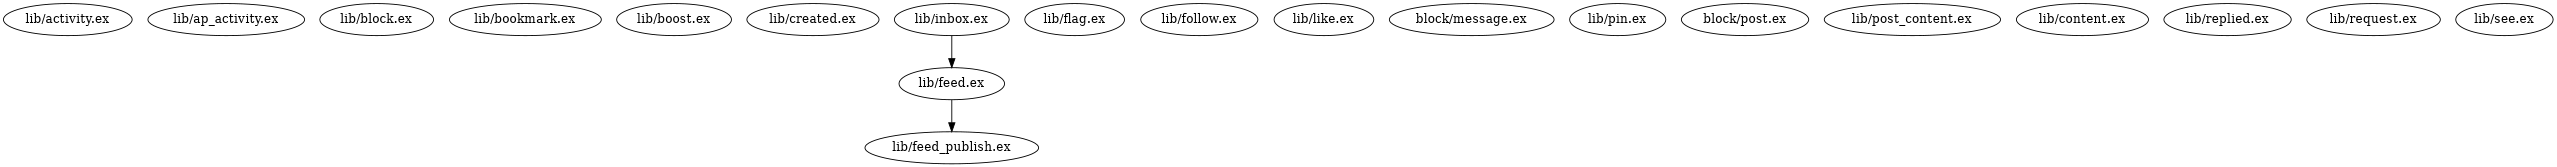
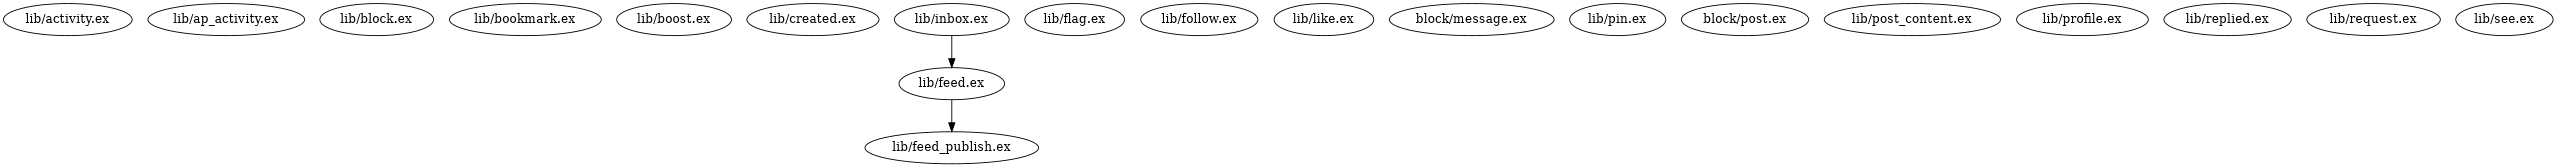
(2082, 20) -> (2082, 20)
